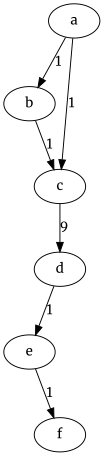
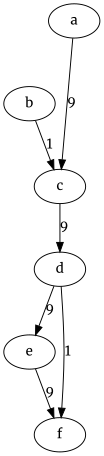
(54, 58) -> none
(72, 104) -> (72, 104)
(50, 311) -> (50, 311)
none -> (64, 347)
(50, 393) -> (50, 393)
